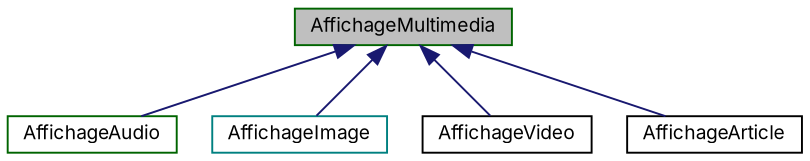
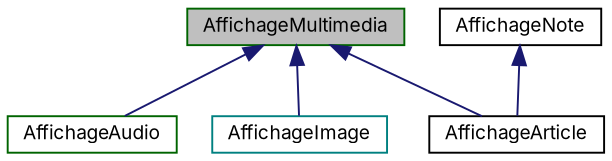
none -> (521, 27)
(507, 134) -> none
